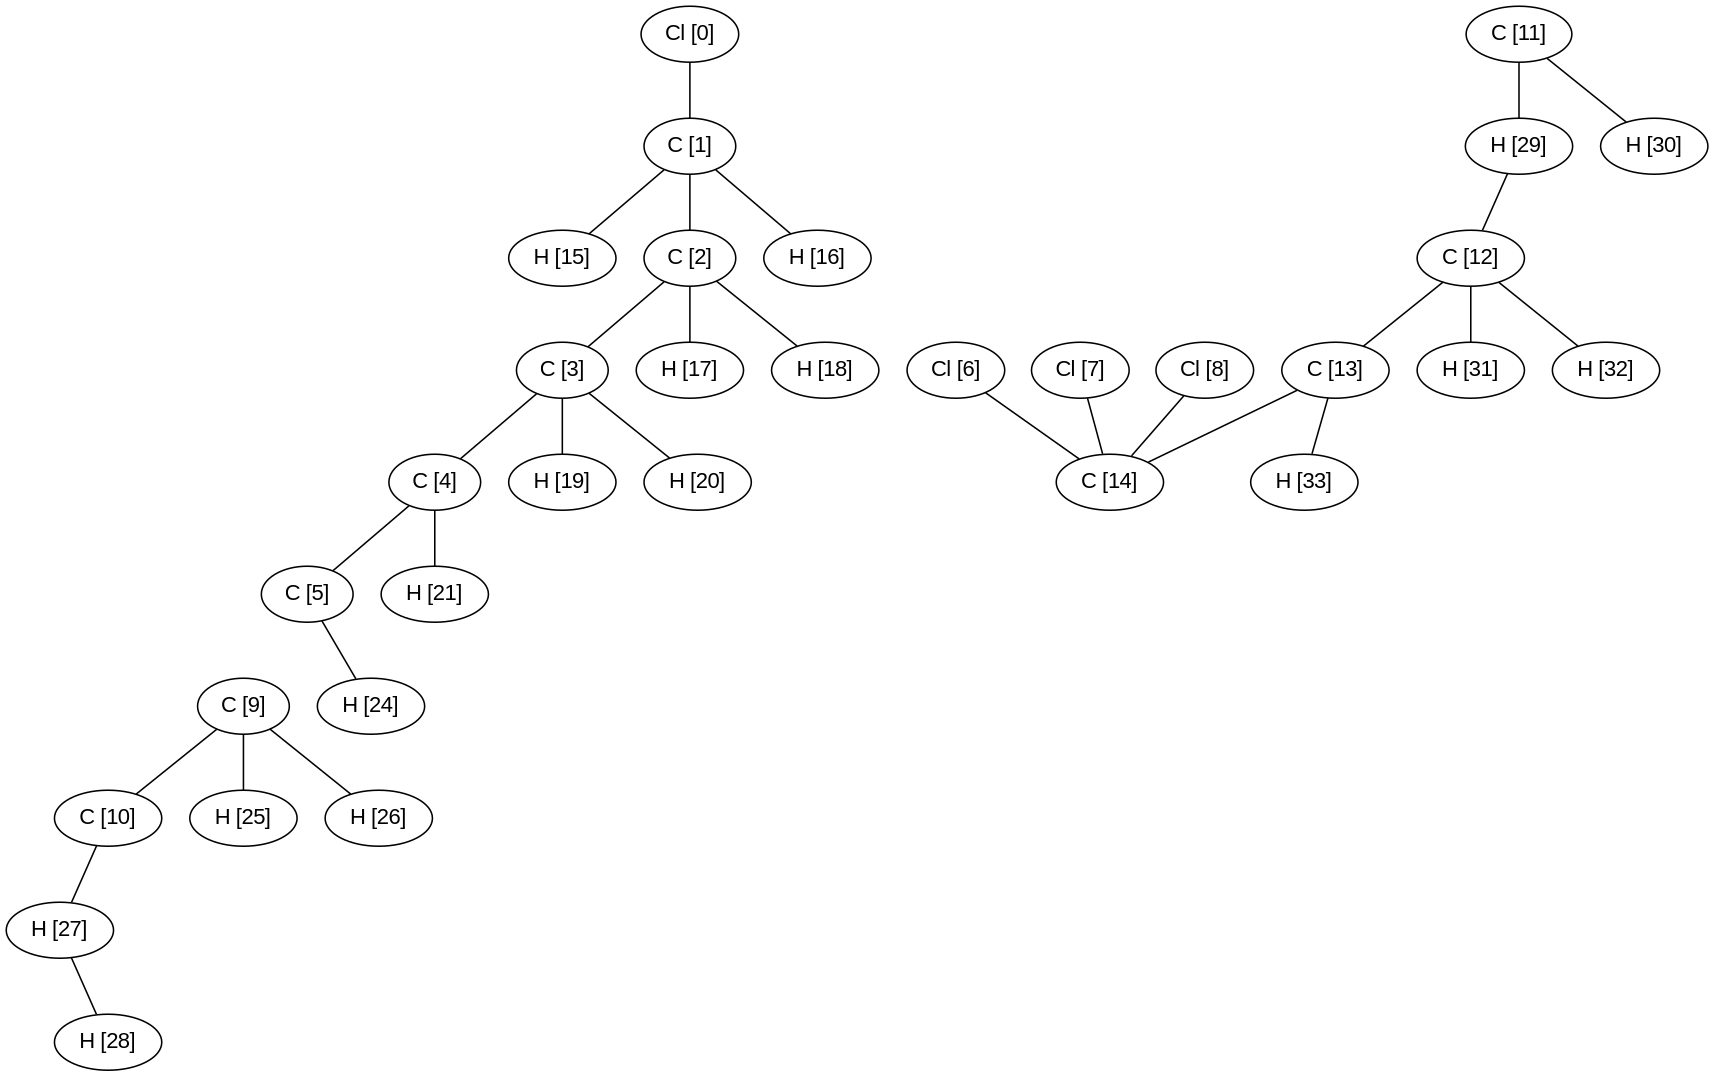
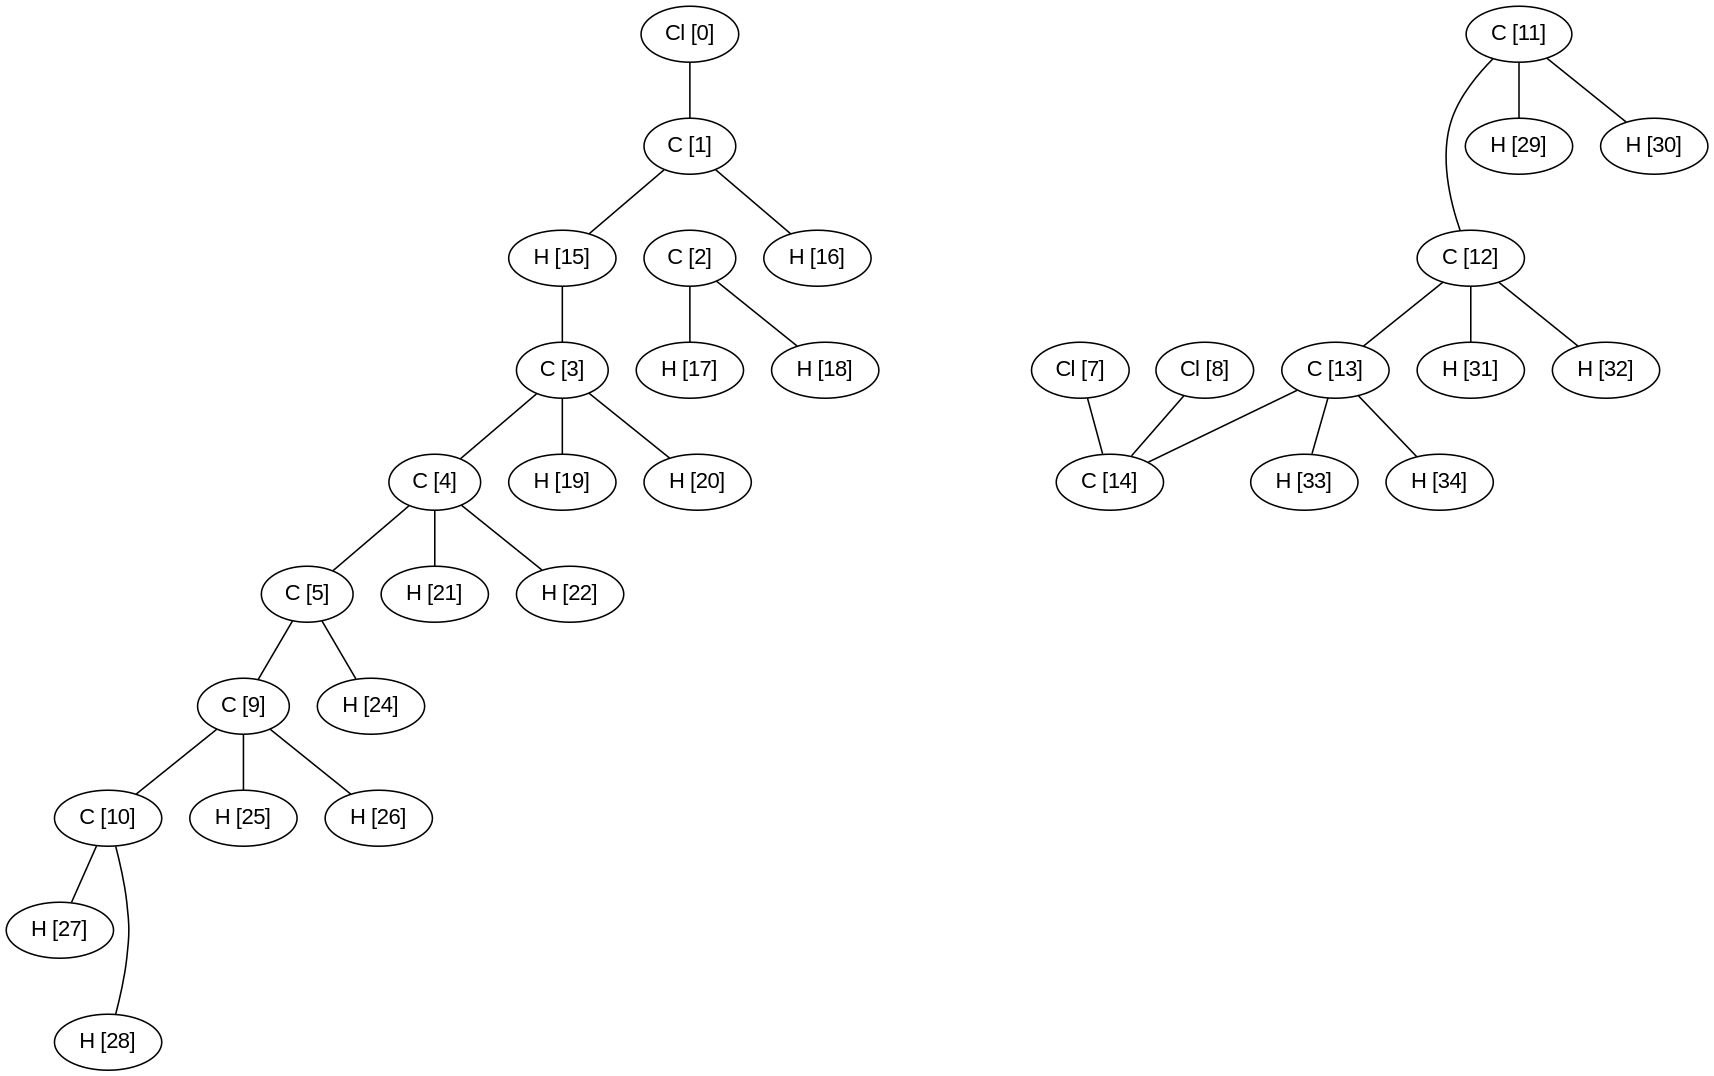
(690, 202) -> none
(1495, 202) -> (1447, 139)
(626, 314) -> (562, 314)
(956, 370) -> none
none -> (1440, 482)
none -> (570, 594)
none -> (275, 650)
(84, 986) -> (129, 930)
